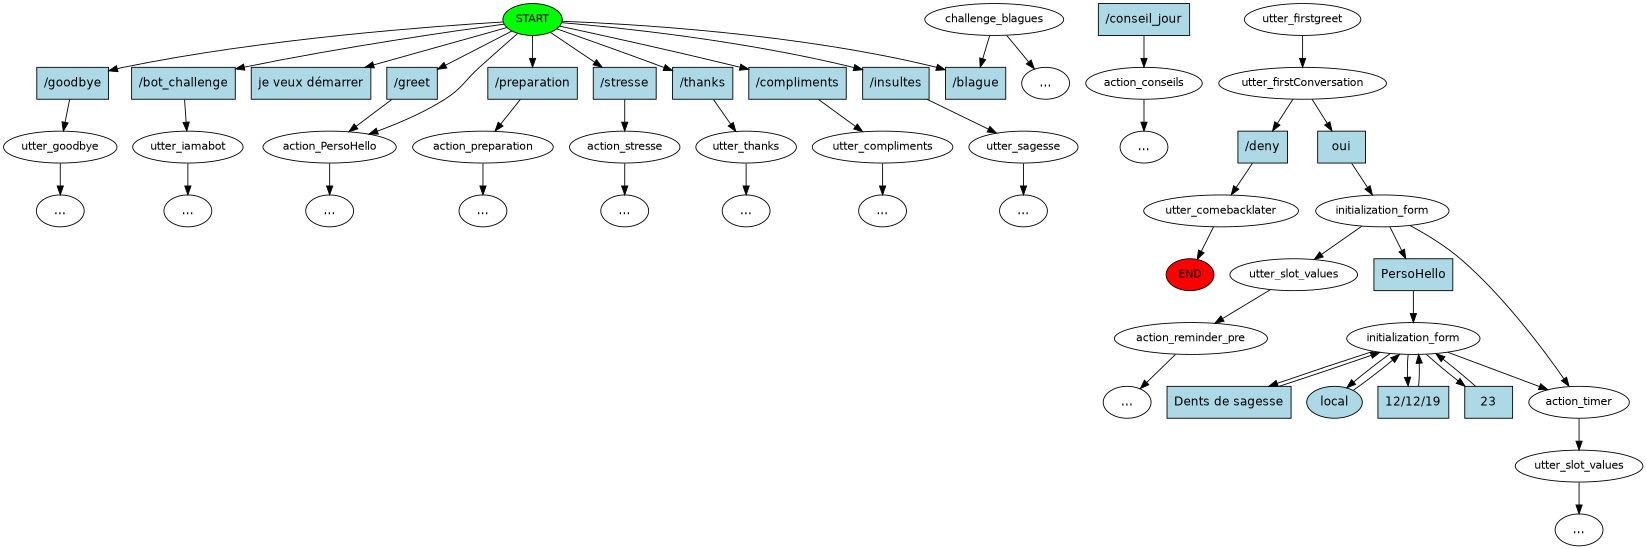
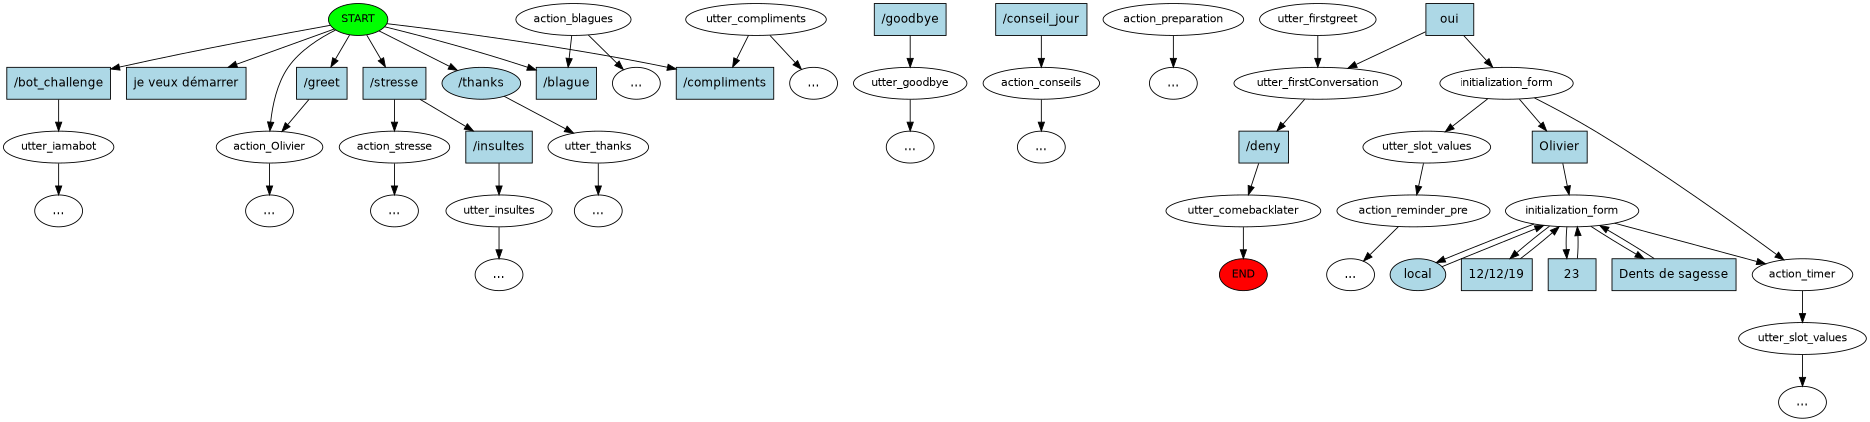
(994, 19) -> (573, 19)
(309, 39) -> none
(709, 40) -> (443, 113)
(533, 83) -> none
(703, 83) -> (481, 83)
(1320, 111) -> (1391, 48)
(837, 113) -> (743, 47)
(330, 147) -> (270, 147)
(1023, 147) -> (499, 211)
(1413, 275) -> (1560, 147)
